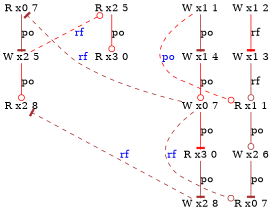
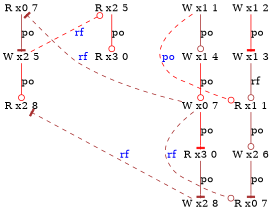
(201, 31) -> (201, 30)
(256, 33) -> (258, 33)
